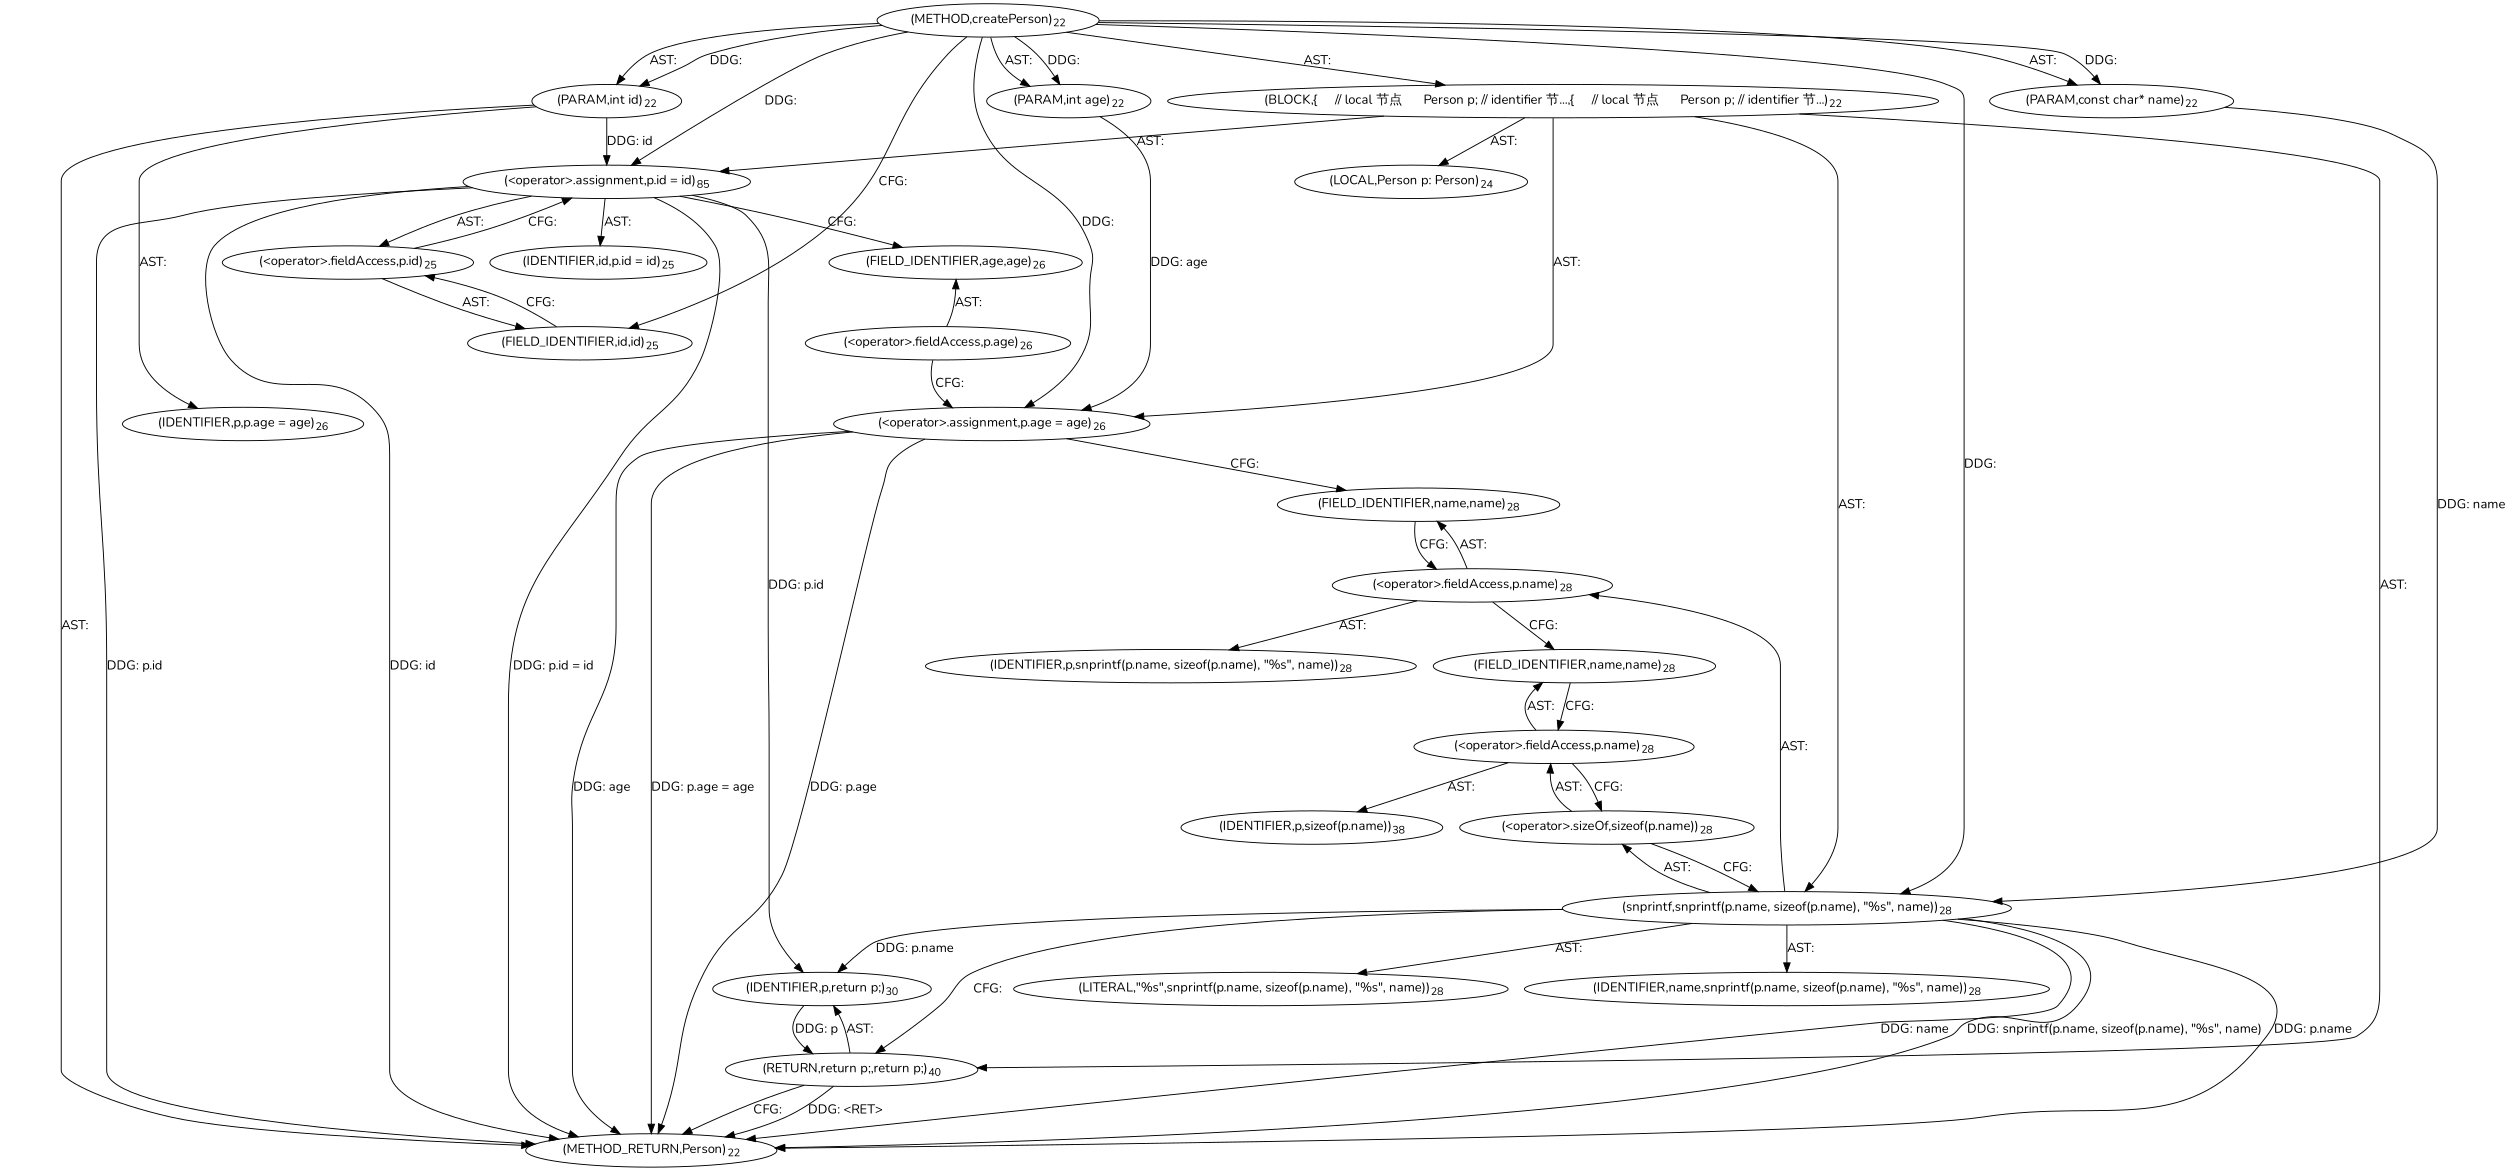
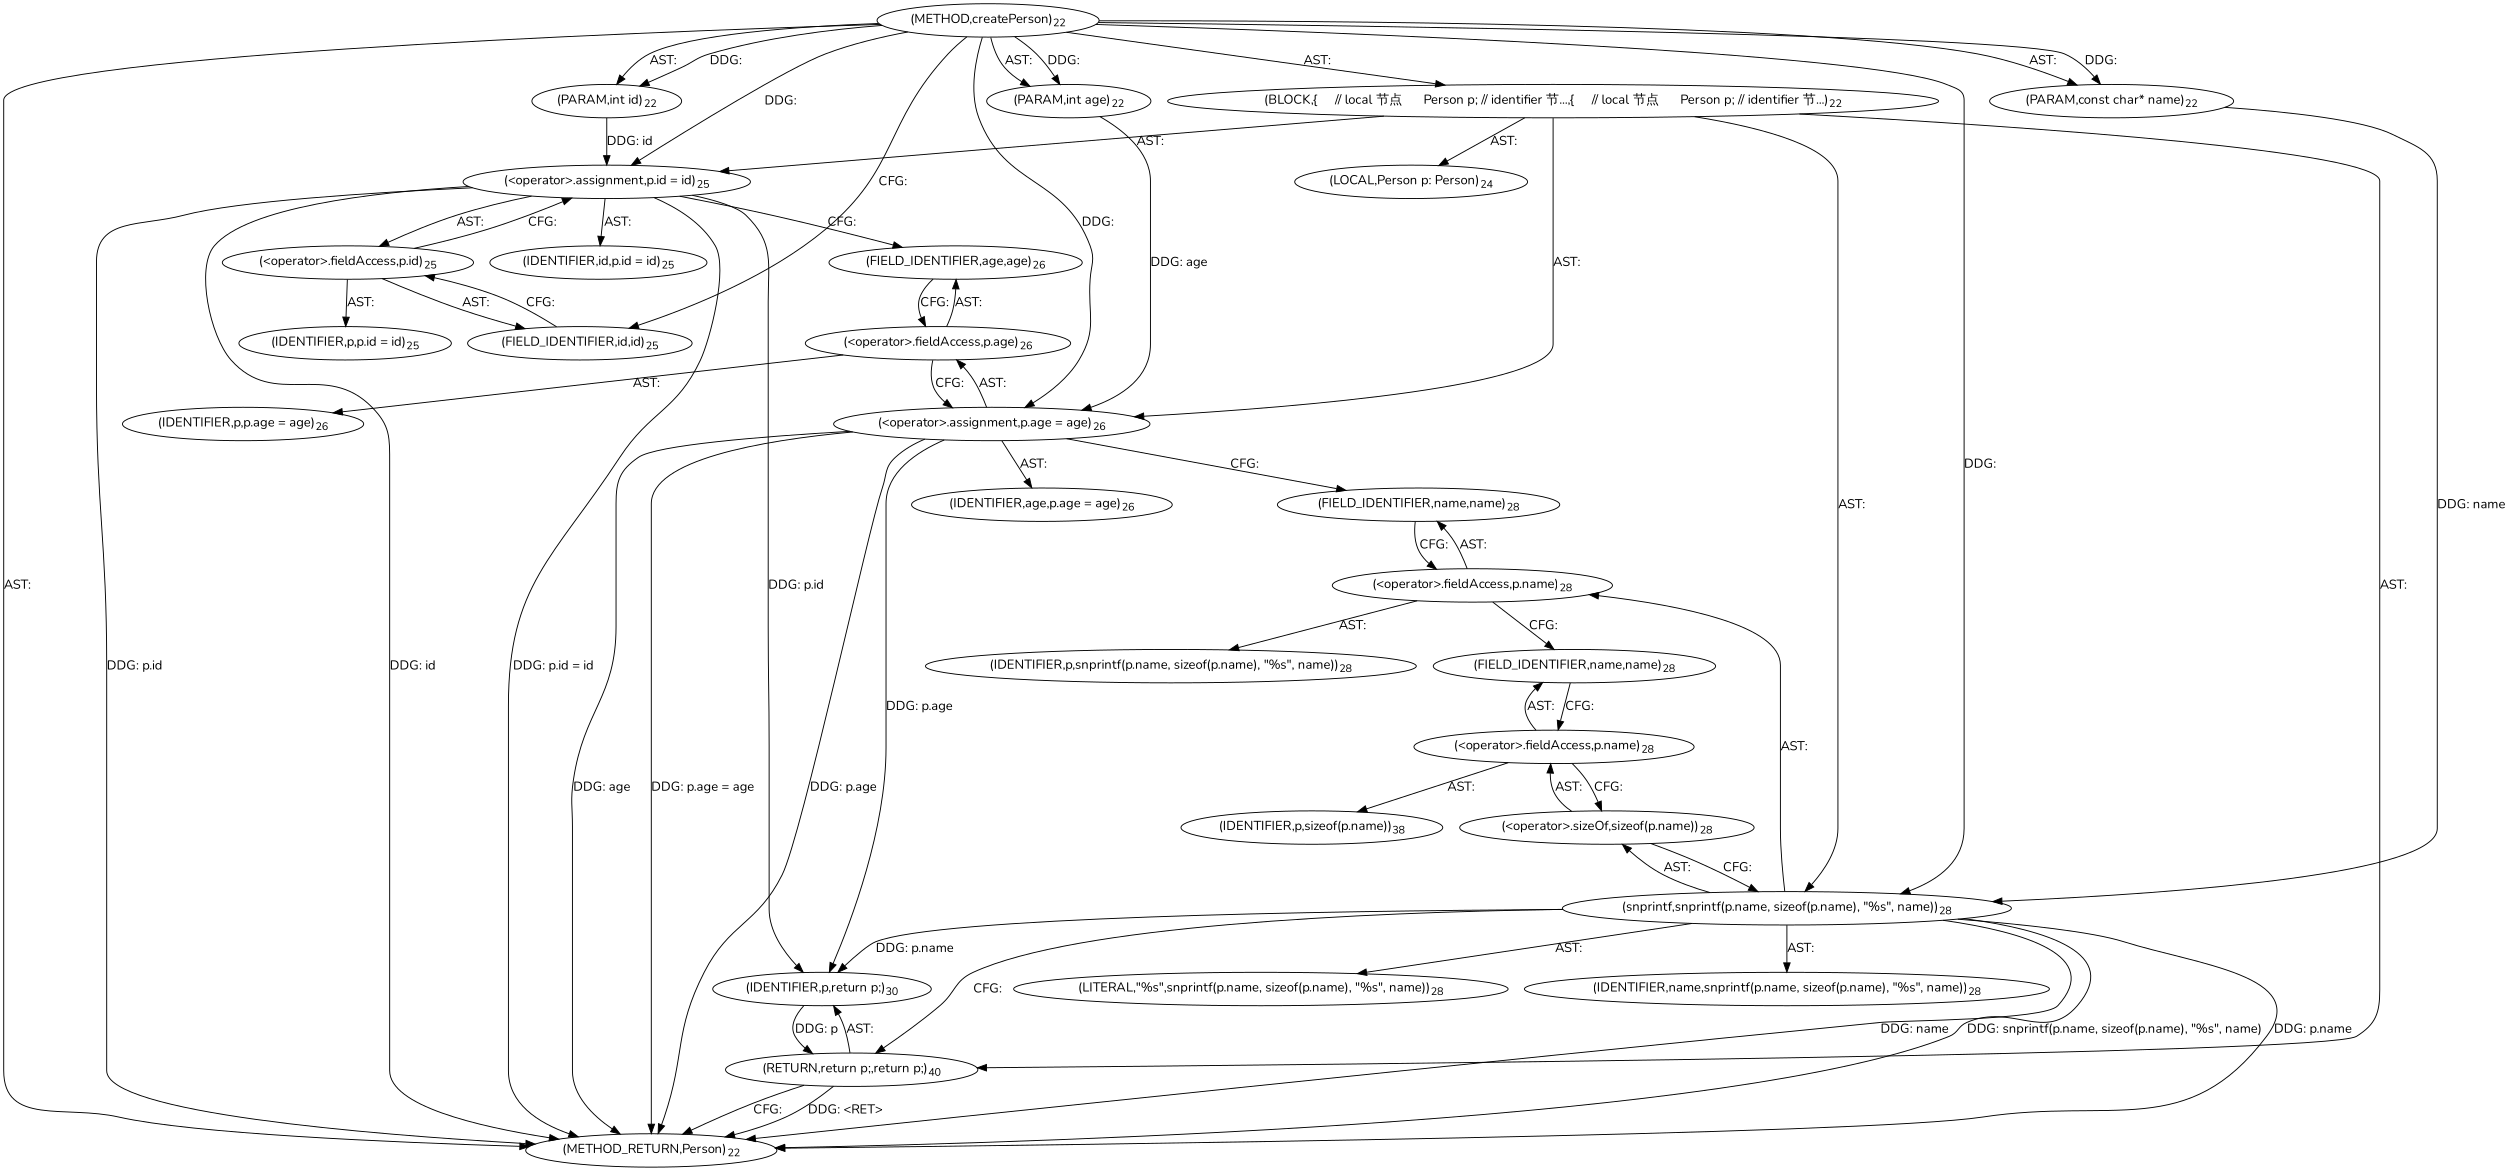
(211, 147) -> (593, 383)
(703, 180) -> (703, 180)
none -> (920, 297)
none -> (345, 343)
none -> (977, 386)
none -> (1042, 505)
(61, 619) -> (4, 414)
none -> (886, 692)
